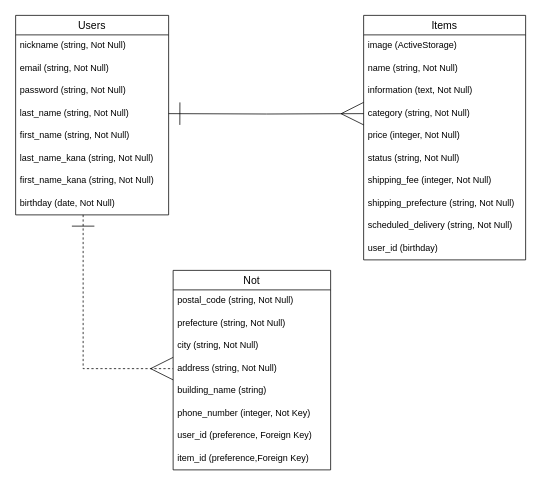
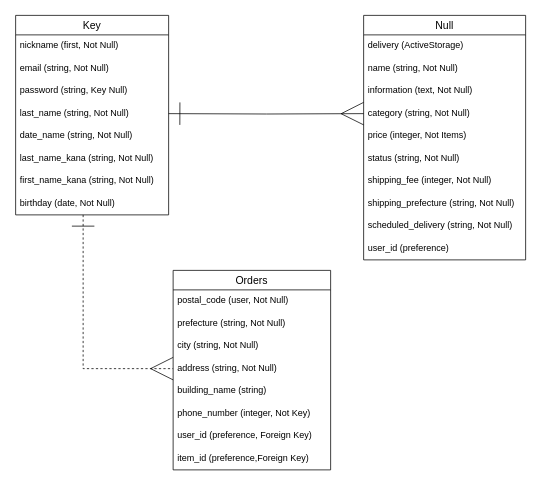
(92, 26) -> (92, 26)
(444, 26) -> (444, 26)
(78, 45) -> (76, 45)
(417, 45) -> (423, 45)
(79, 90) -> (79, 90)
(83, 135) -> (82, 135)
(421, 135) -> (426, 135)
(409, 248) -> (416, 248)
(251, 281) -> (251, 281)
(243, 300) -> (239, 300)
